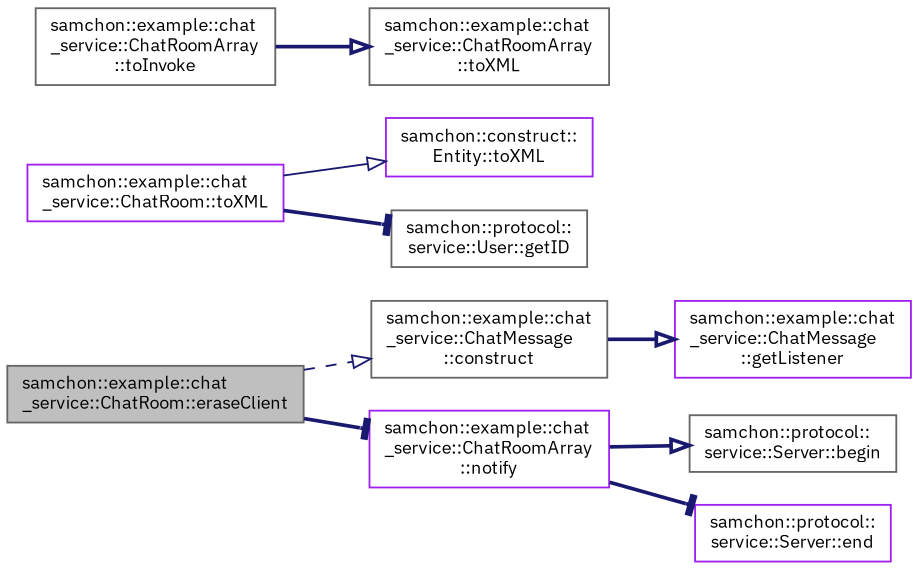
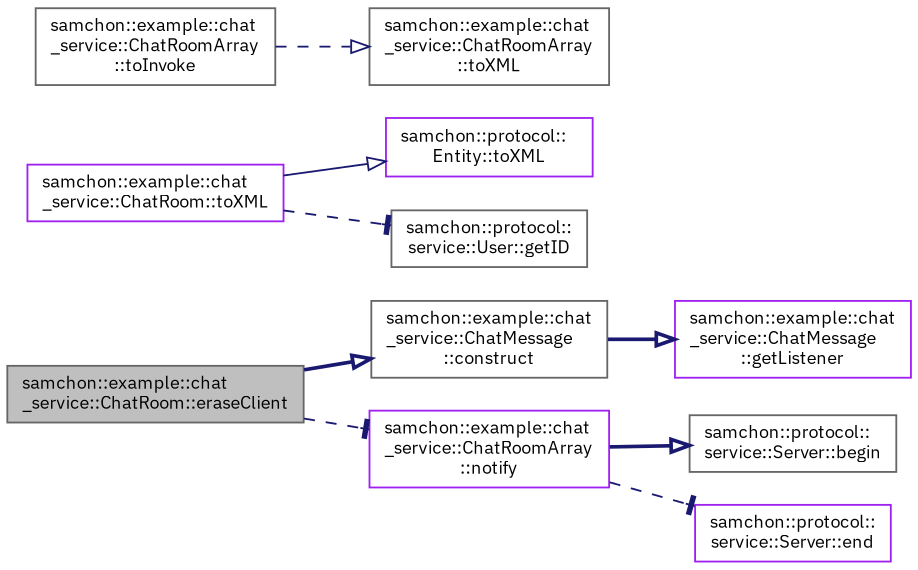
(313, 47) -> (313, 47)
(489, 147) -> (489, 147)
(333, 217) -> (333, 217)
(328, 366) -> (328, 366)
(332, 423) -> (332, 423)
(648, 493) -> (648, 493)
